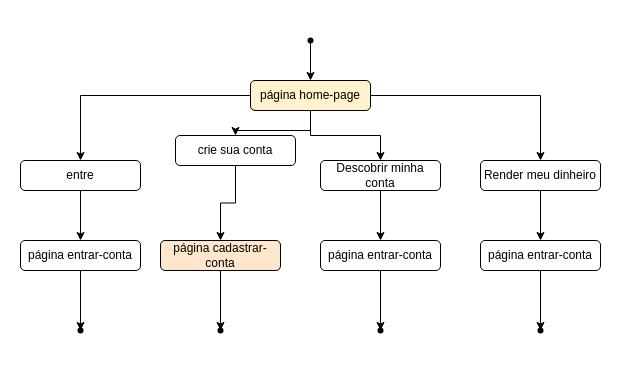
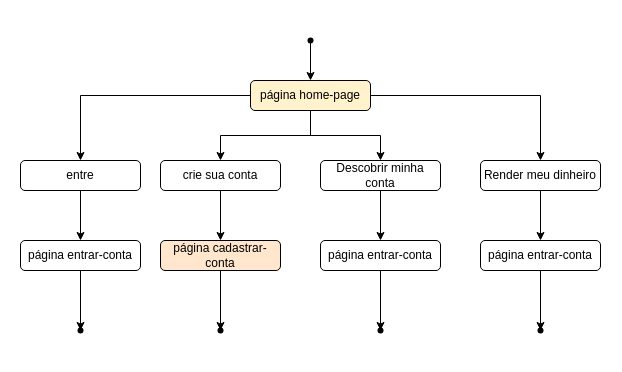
(236, 151) -> (221, 176)
